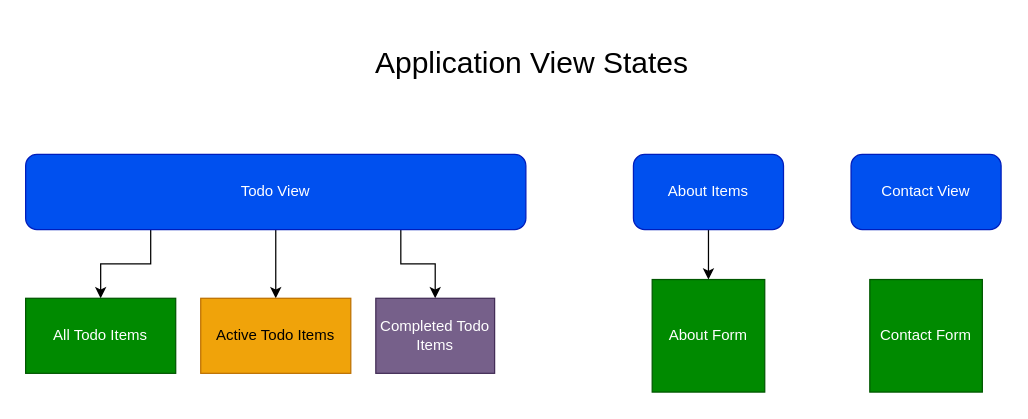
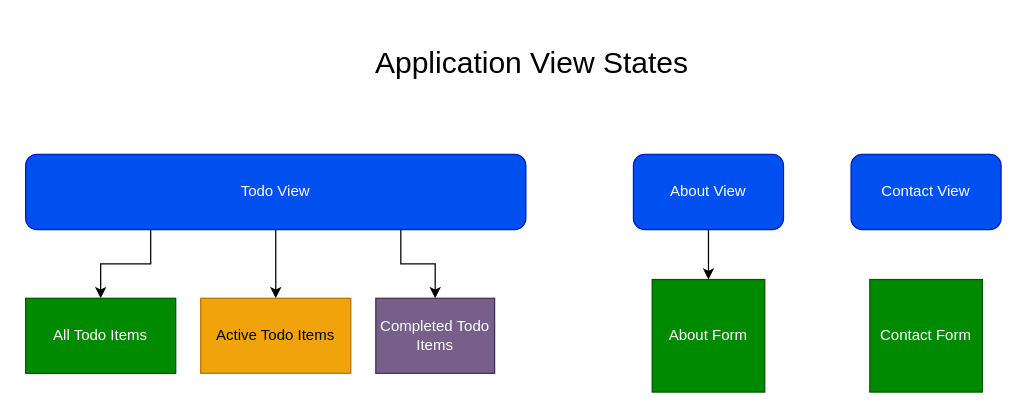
(708, 192) -> (708, 192)
